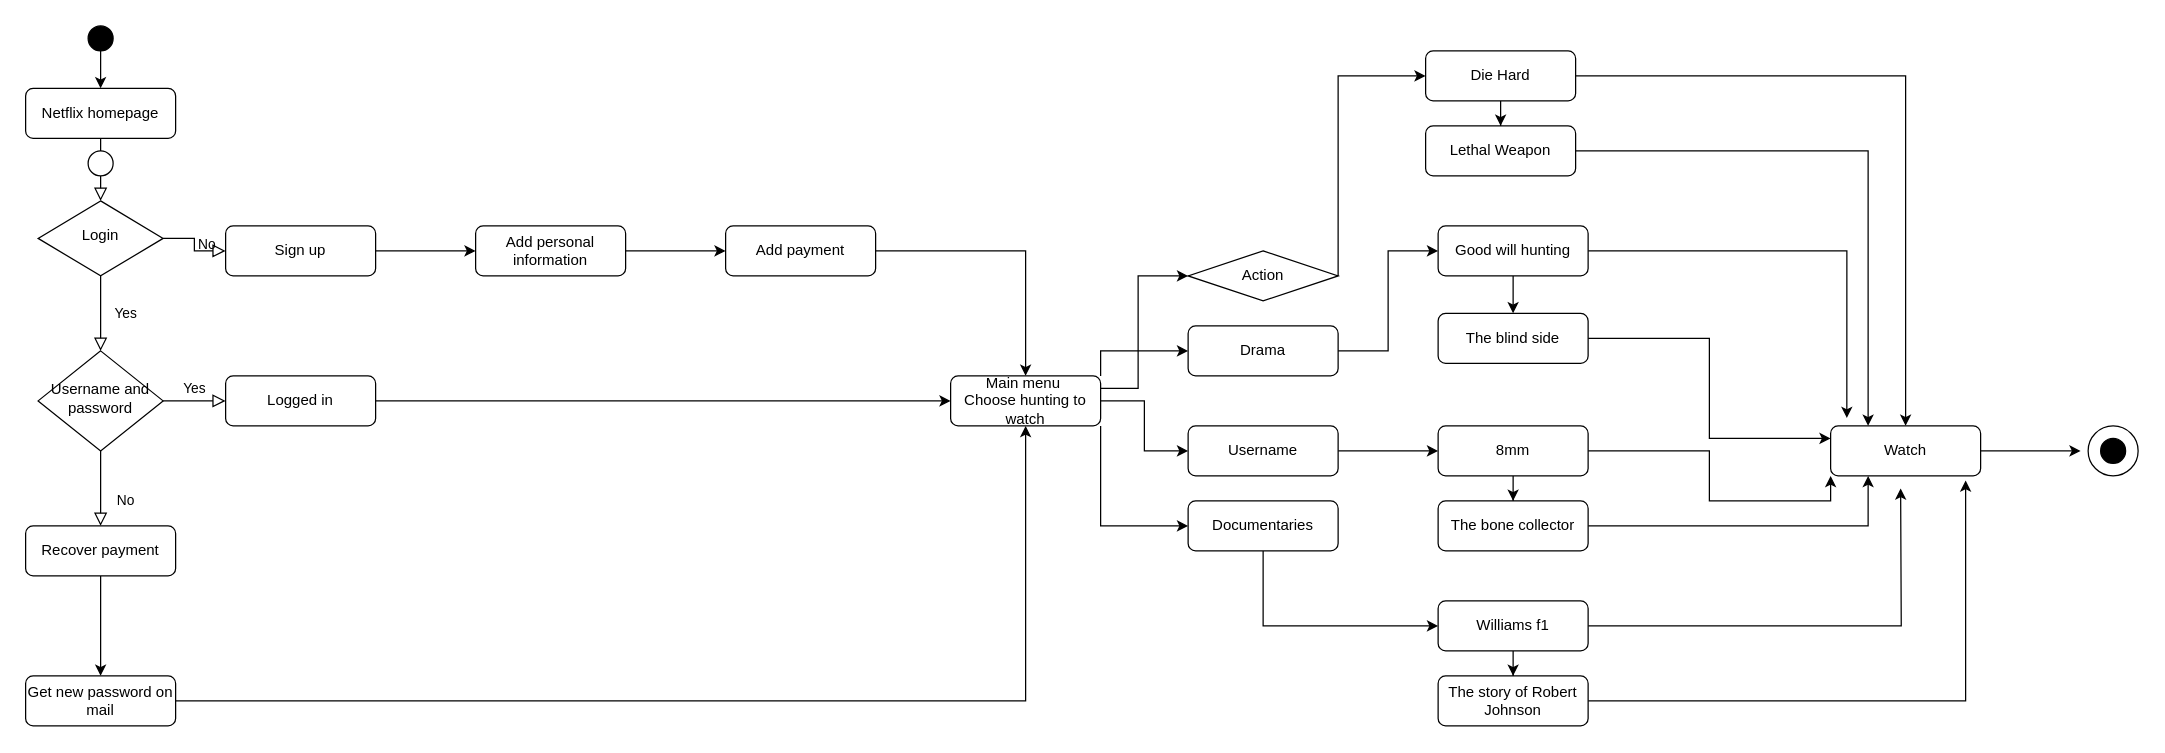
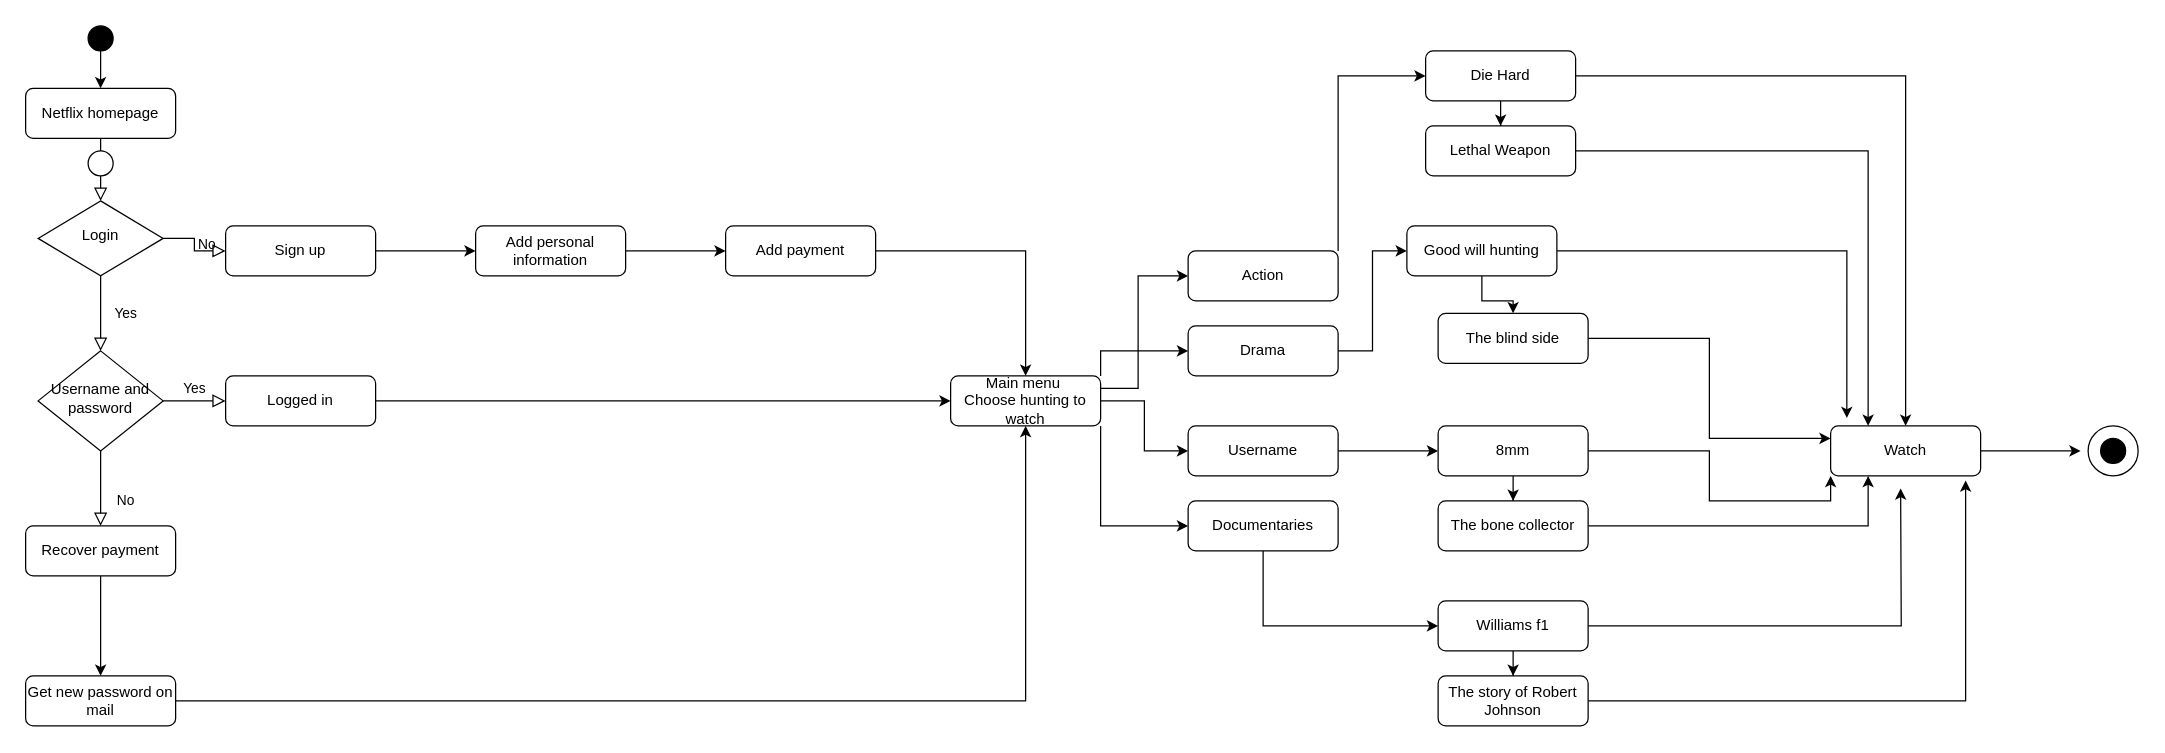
(1513, 251) -> (1482, 251)
(1263, 276) -> (1263, 276)
